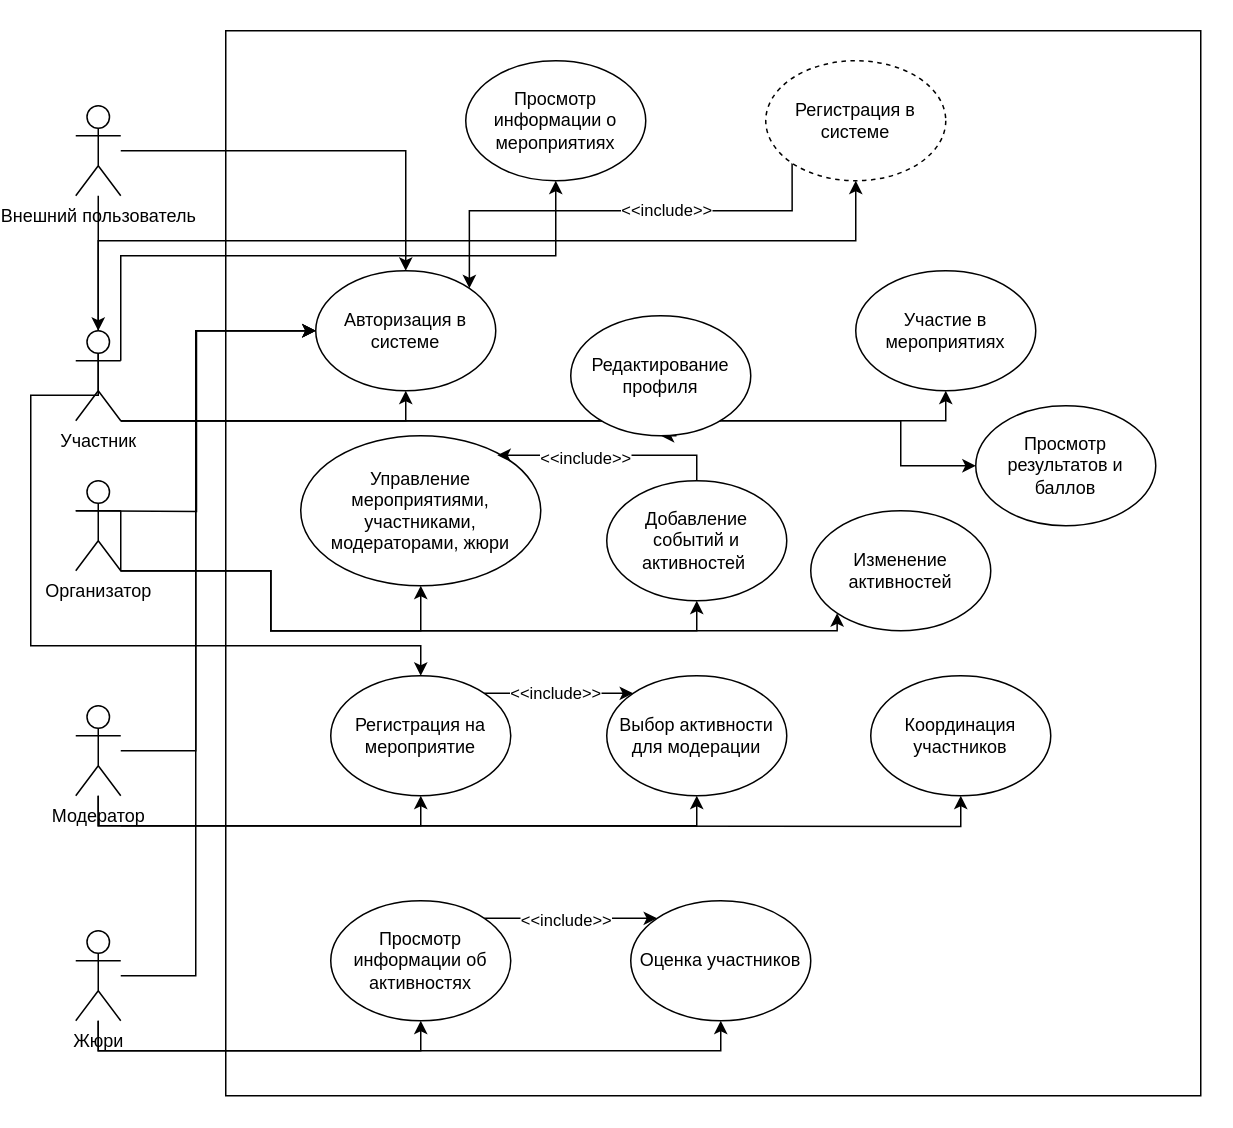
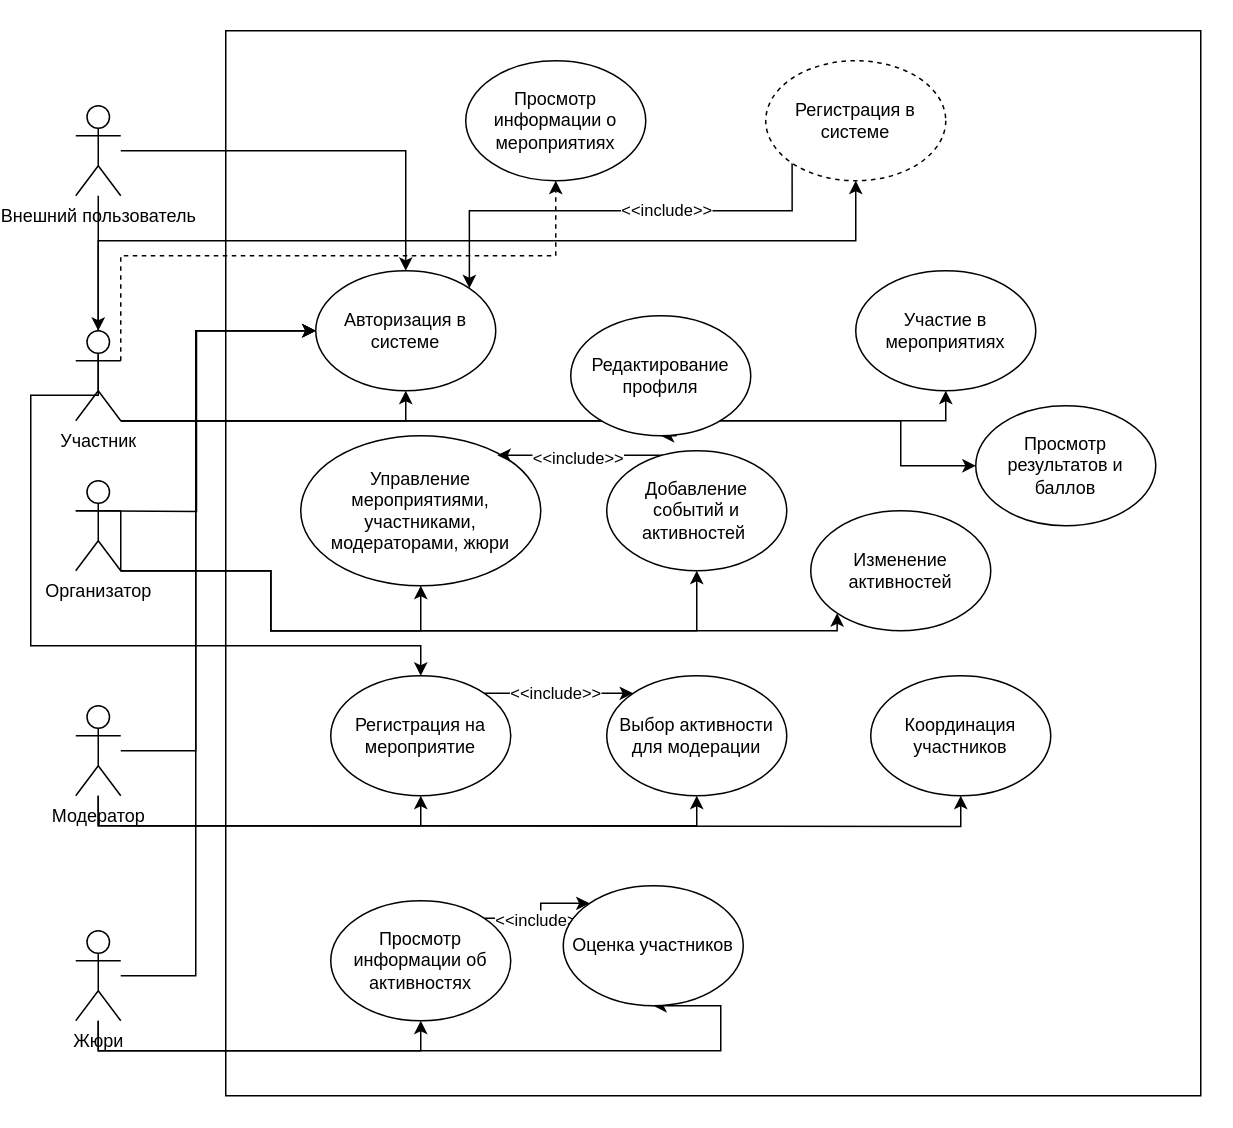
(320, 256) -> (320, 256)
(697, 541) -> (697, 511)
(721, 961) -> (653, 946)
